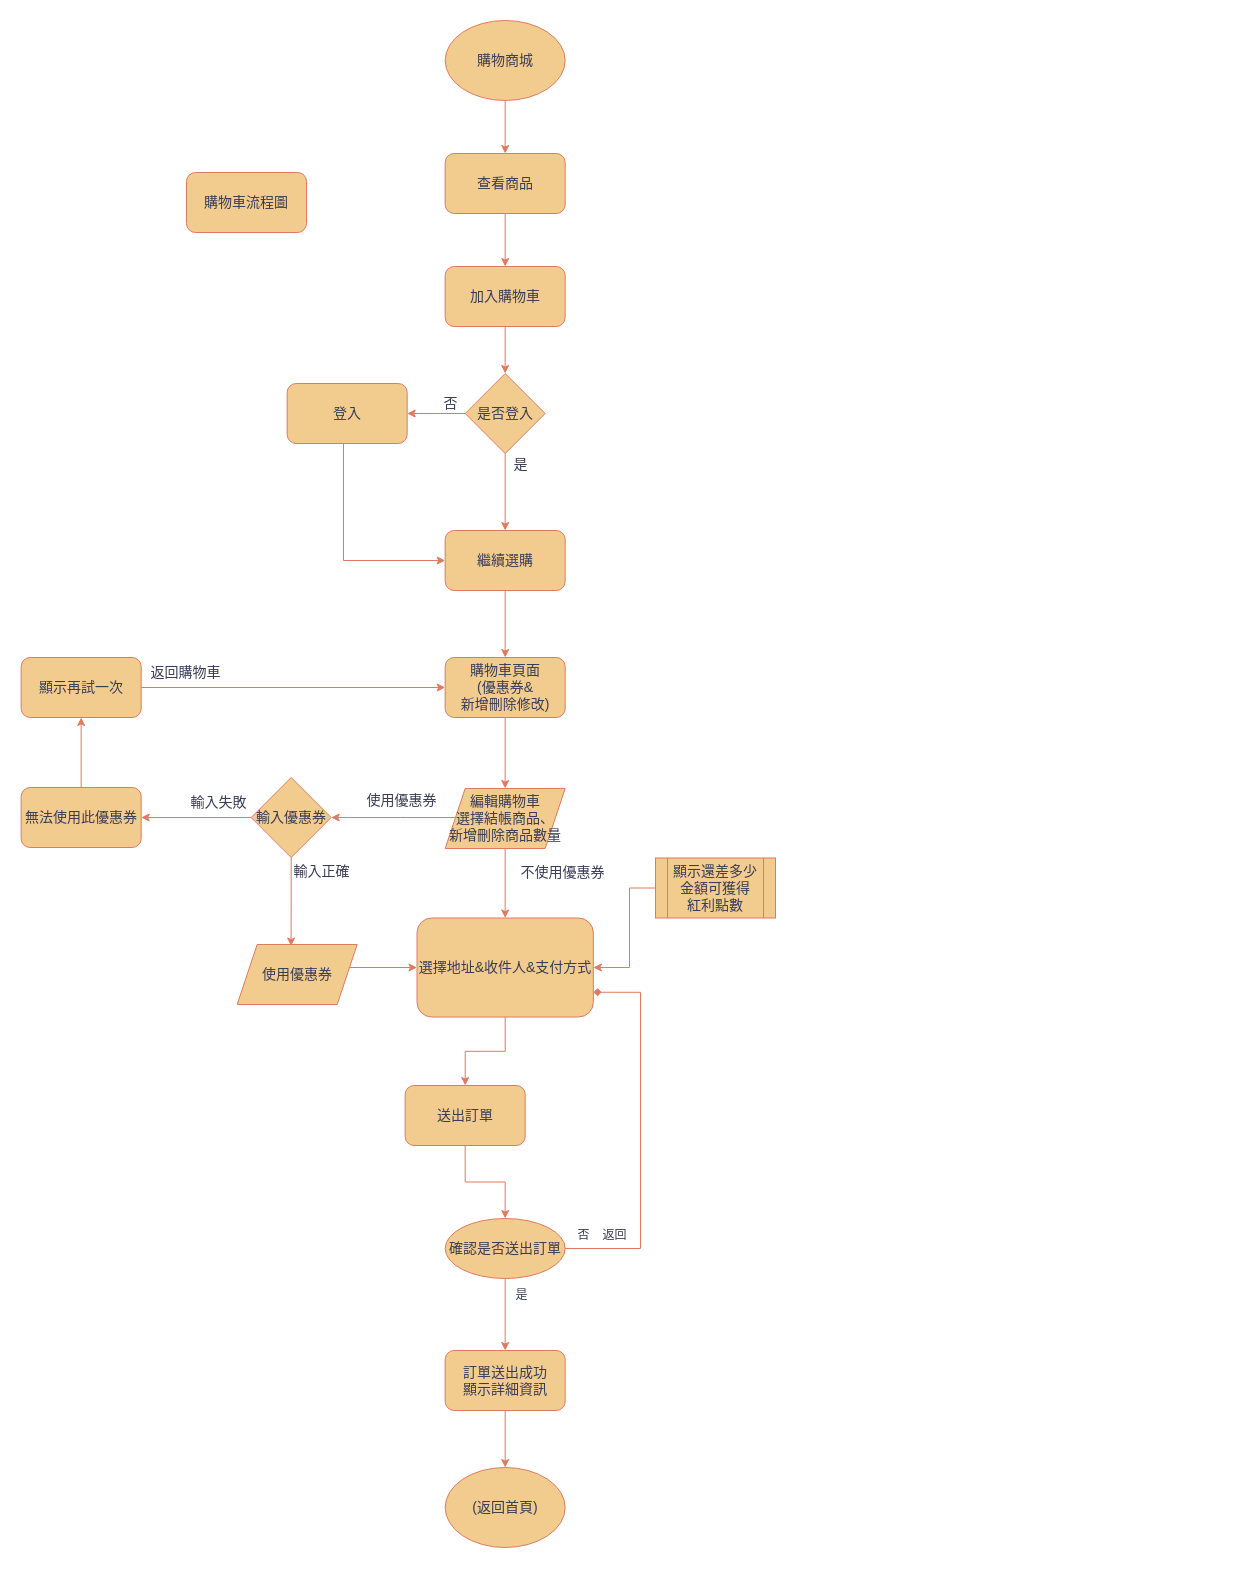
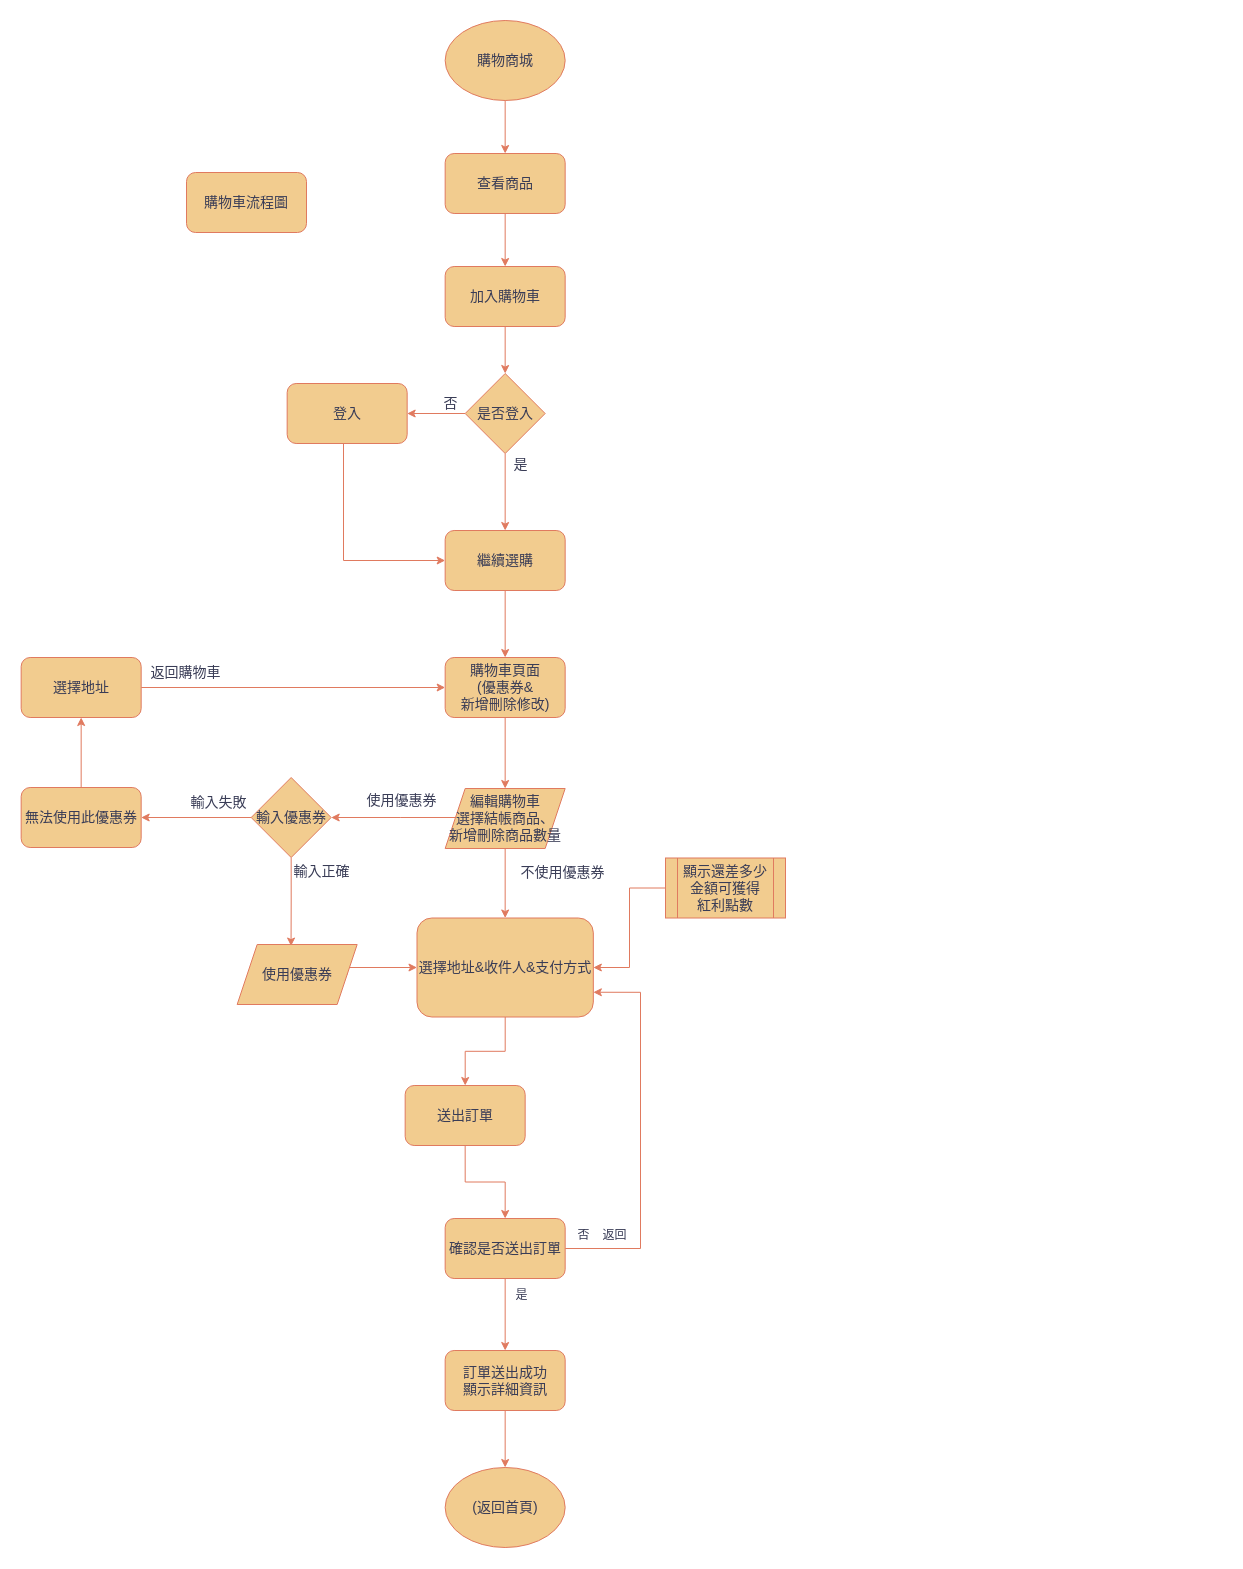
(82, 688) -> (82, 688)
(716, 888) -> (726, 888)
(602, 992) -> (601, 992)
(505, 1249) -> (505, 1249)
